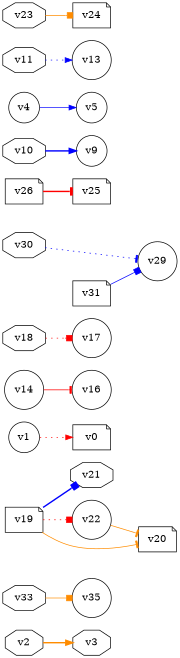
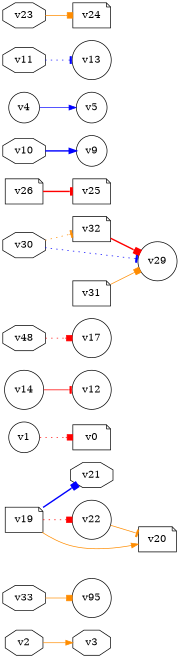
(55, 60) -> (55, 60)
none -> (92, 229)
(122, 279) -> (122, 279)
(24, 338) -> (24, 338)
(92, 390) -> (92, 390)
(53, 437) -> (53, 437)
(87, 548) -> (87, 548)
(92, 598) -> (92, 598)
(54, 643) -> (54, 643)
